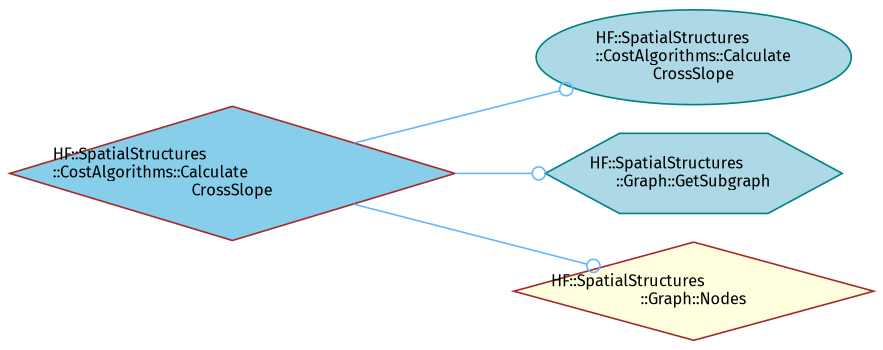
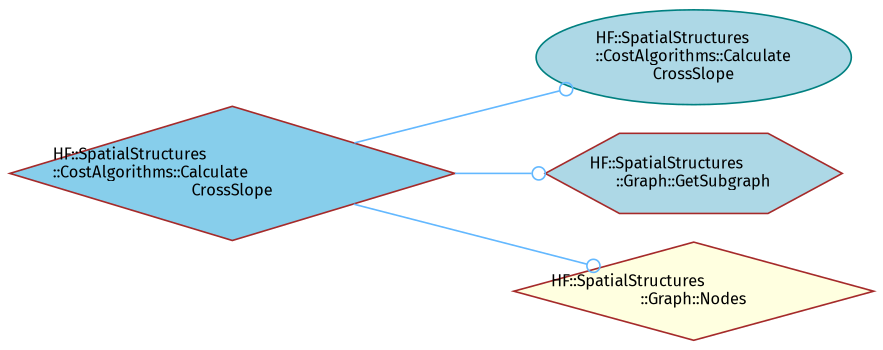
(694, 173) -> (694, 173)
